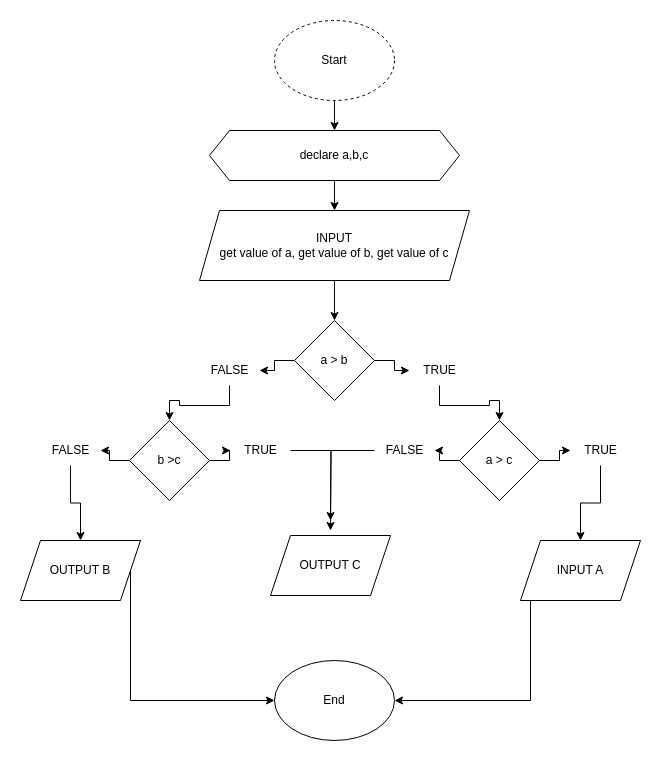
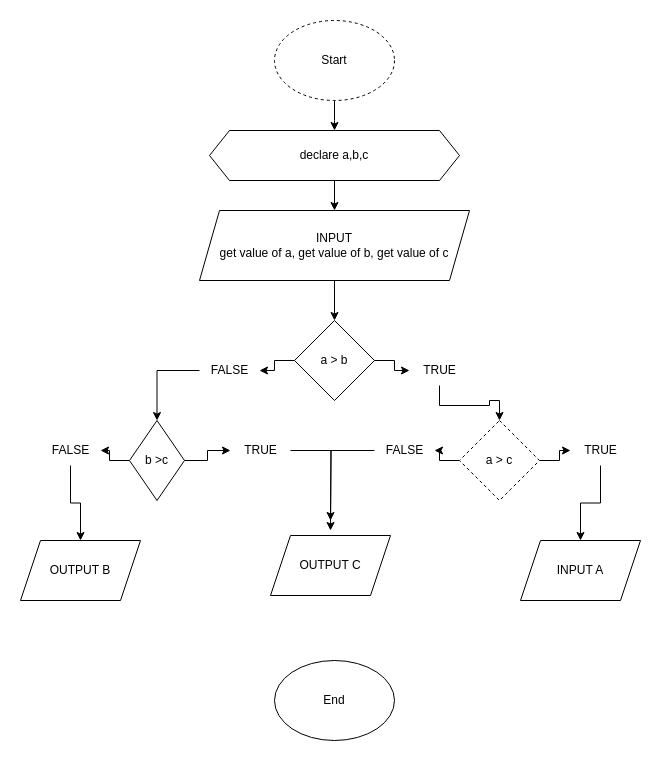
(170, 461) -> (157, 461)
(500, 461) -> (500, 461)
(134, 701) -> none
(516, 701) -> none
